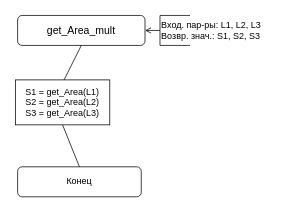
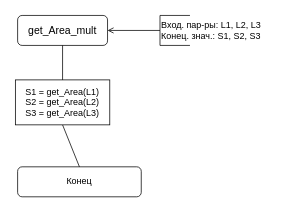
(81, 30) -> (63, 30)
(213, 30) -> (213, 30)
